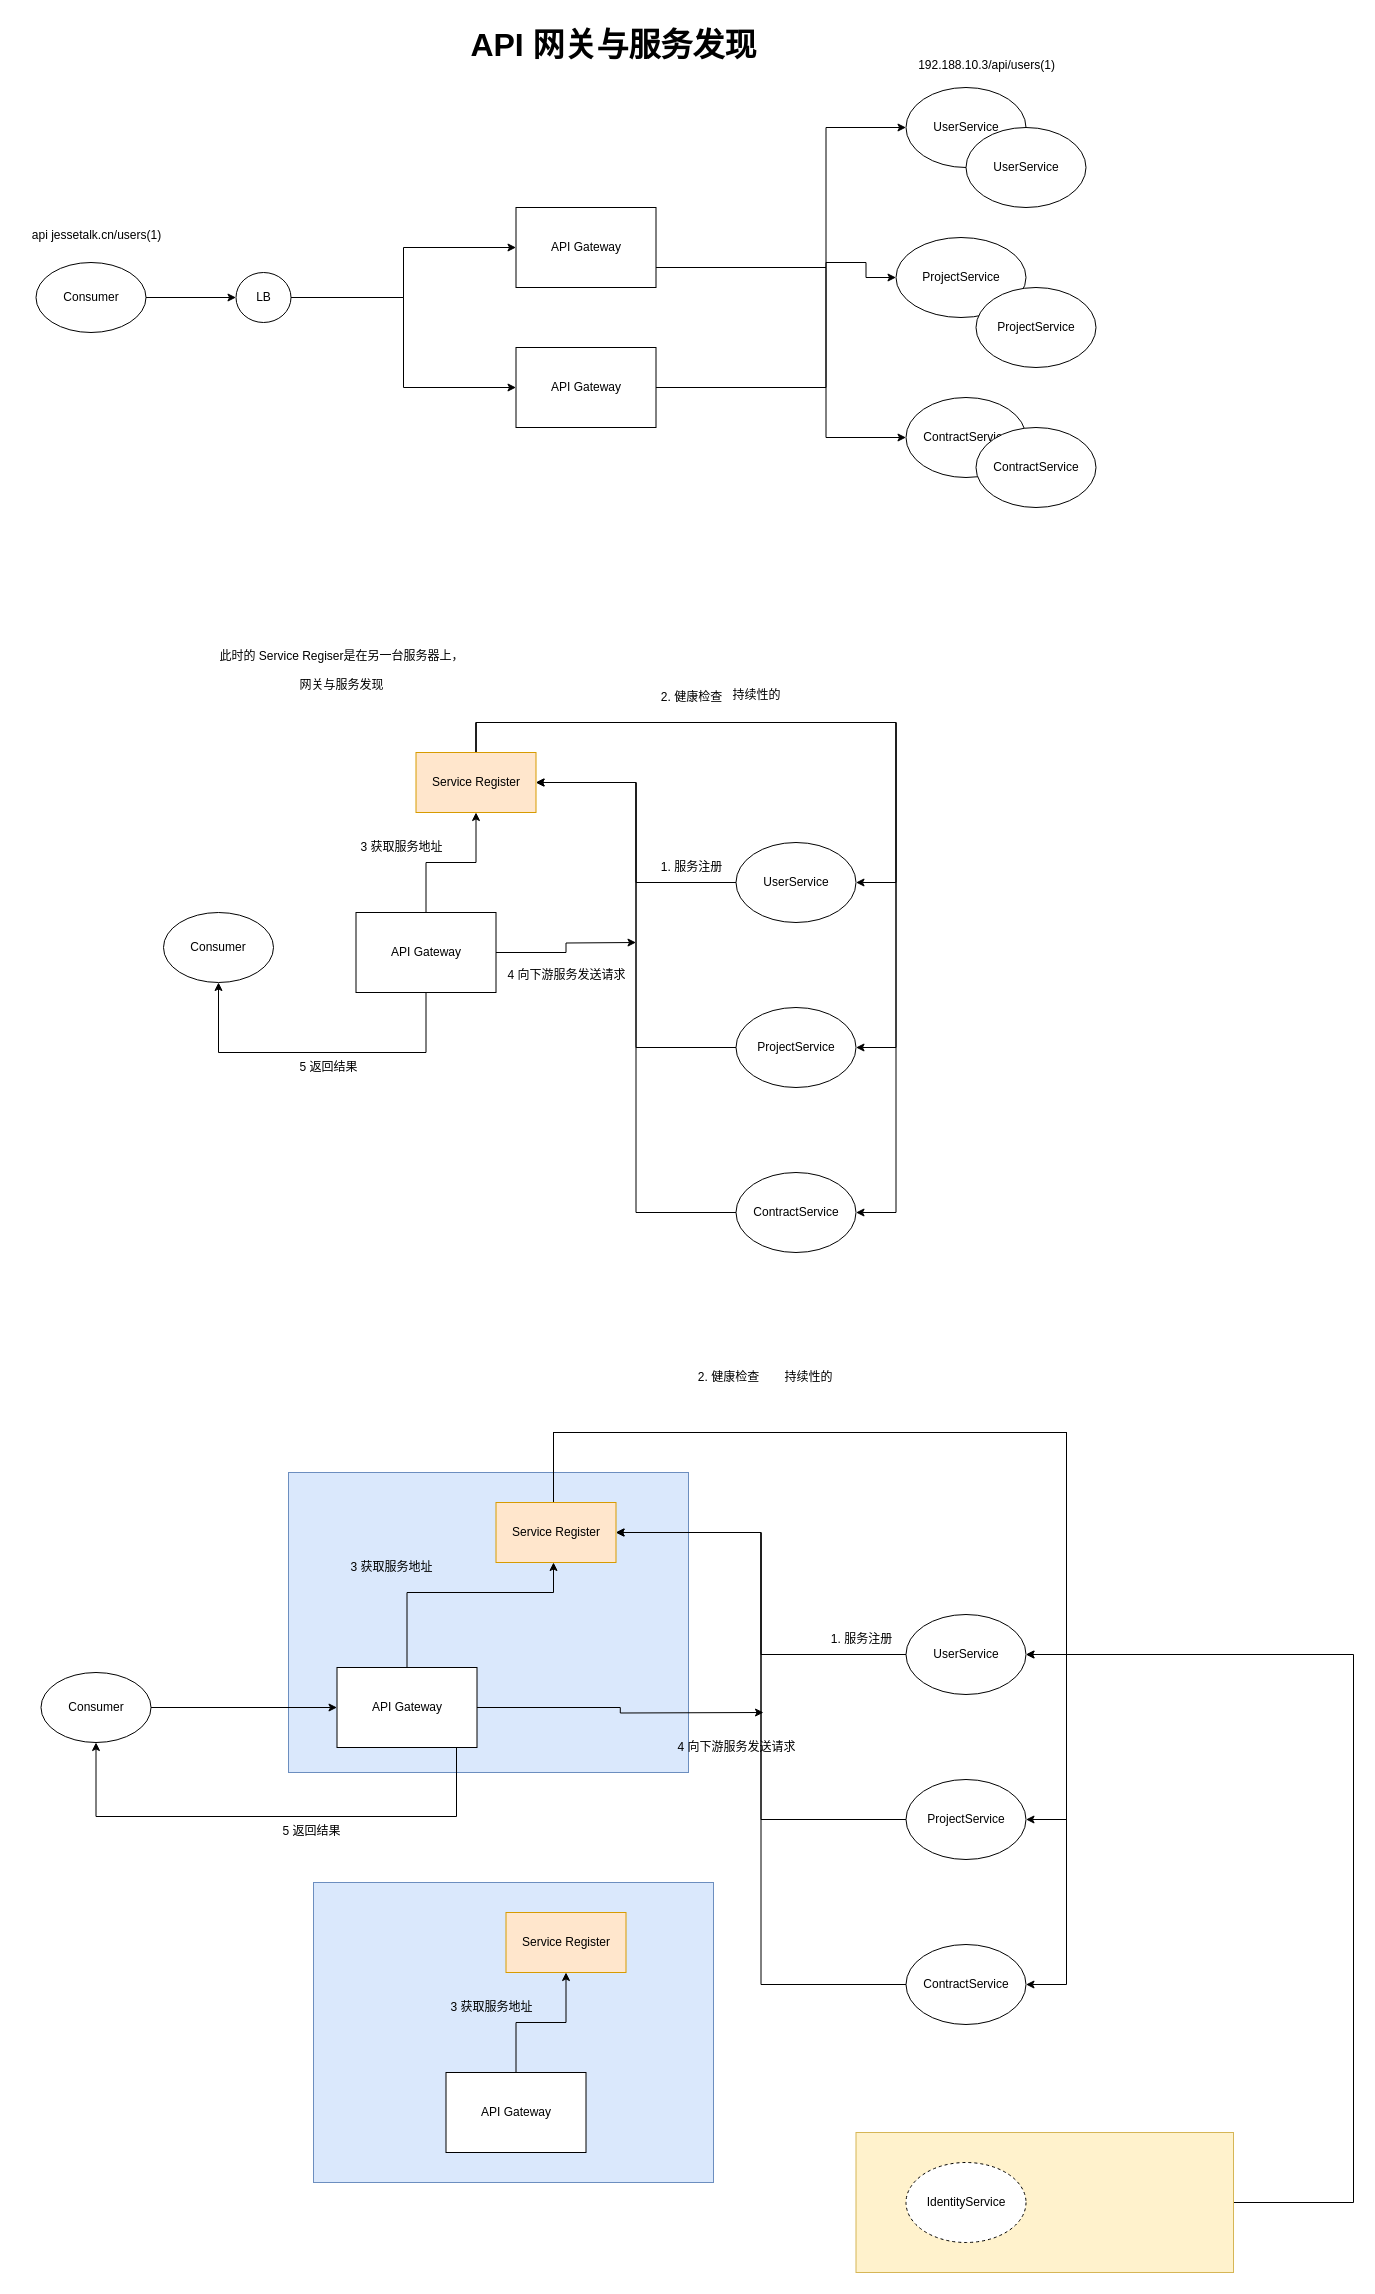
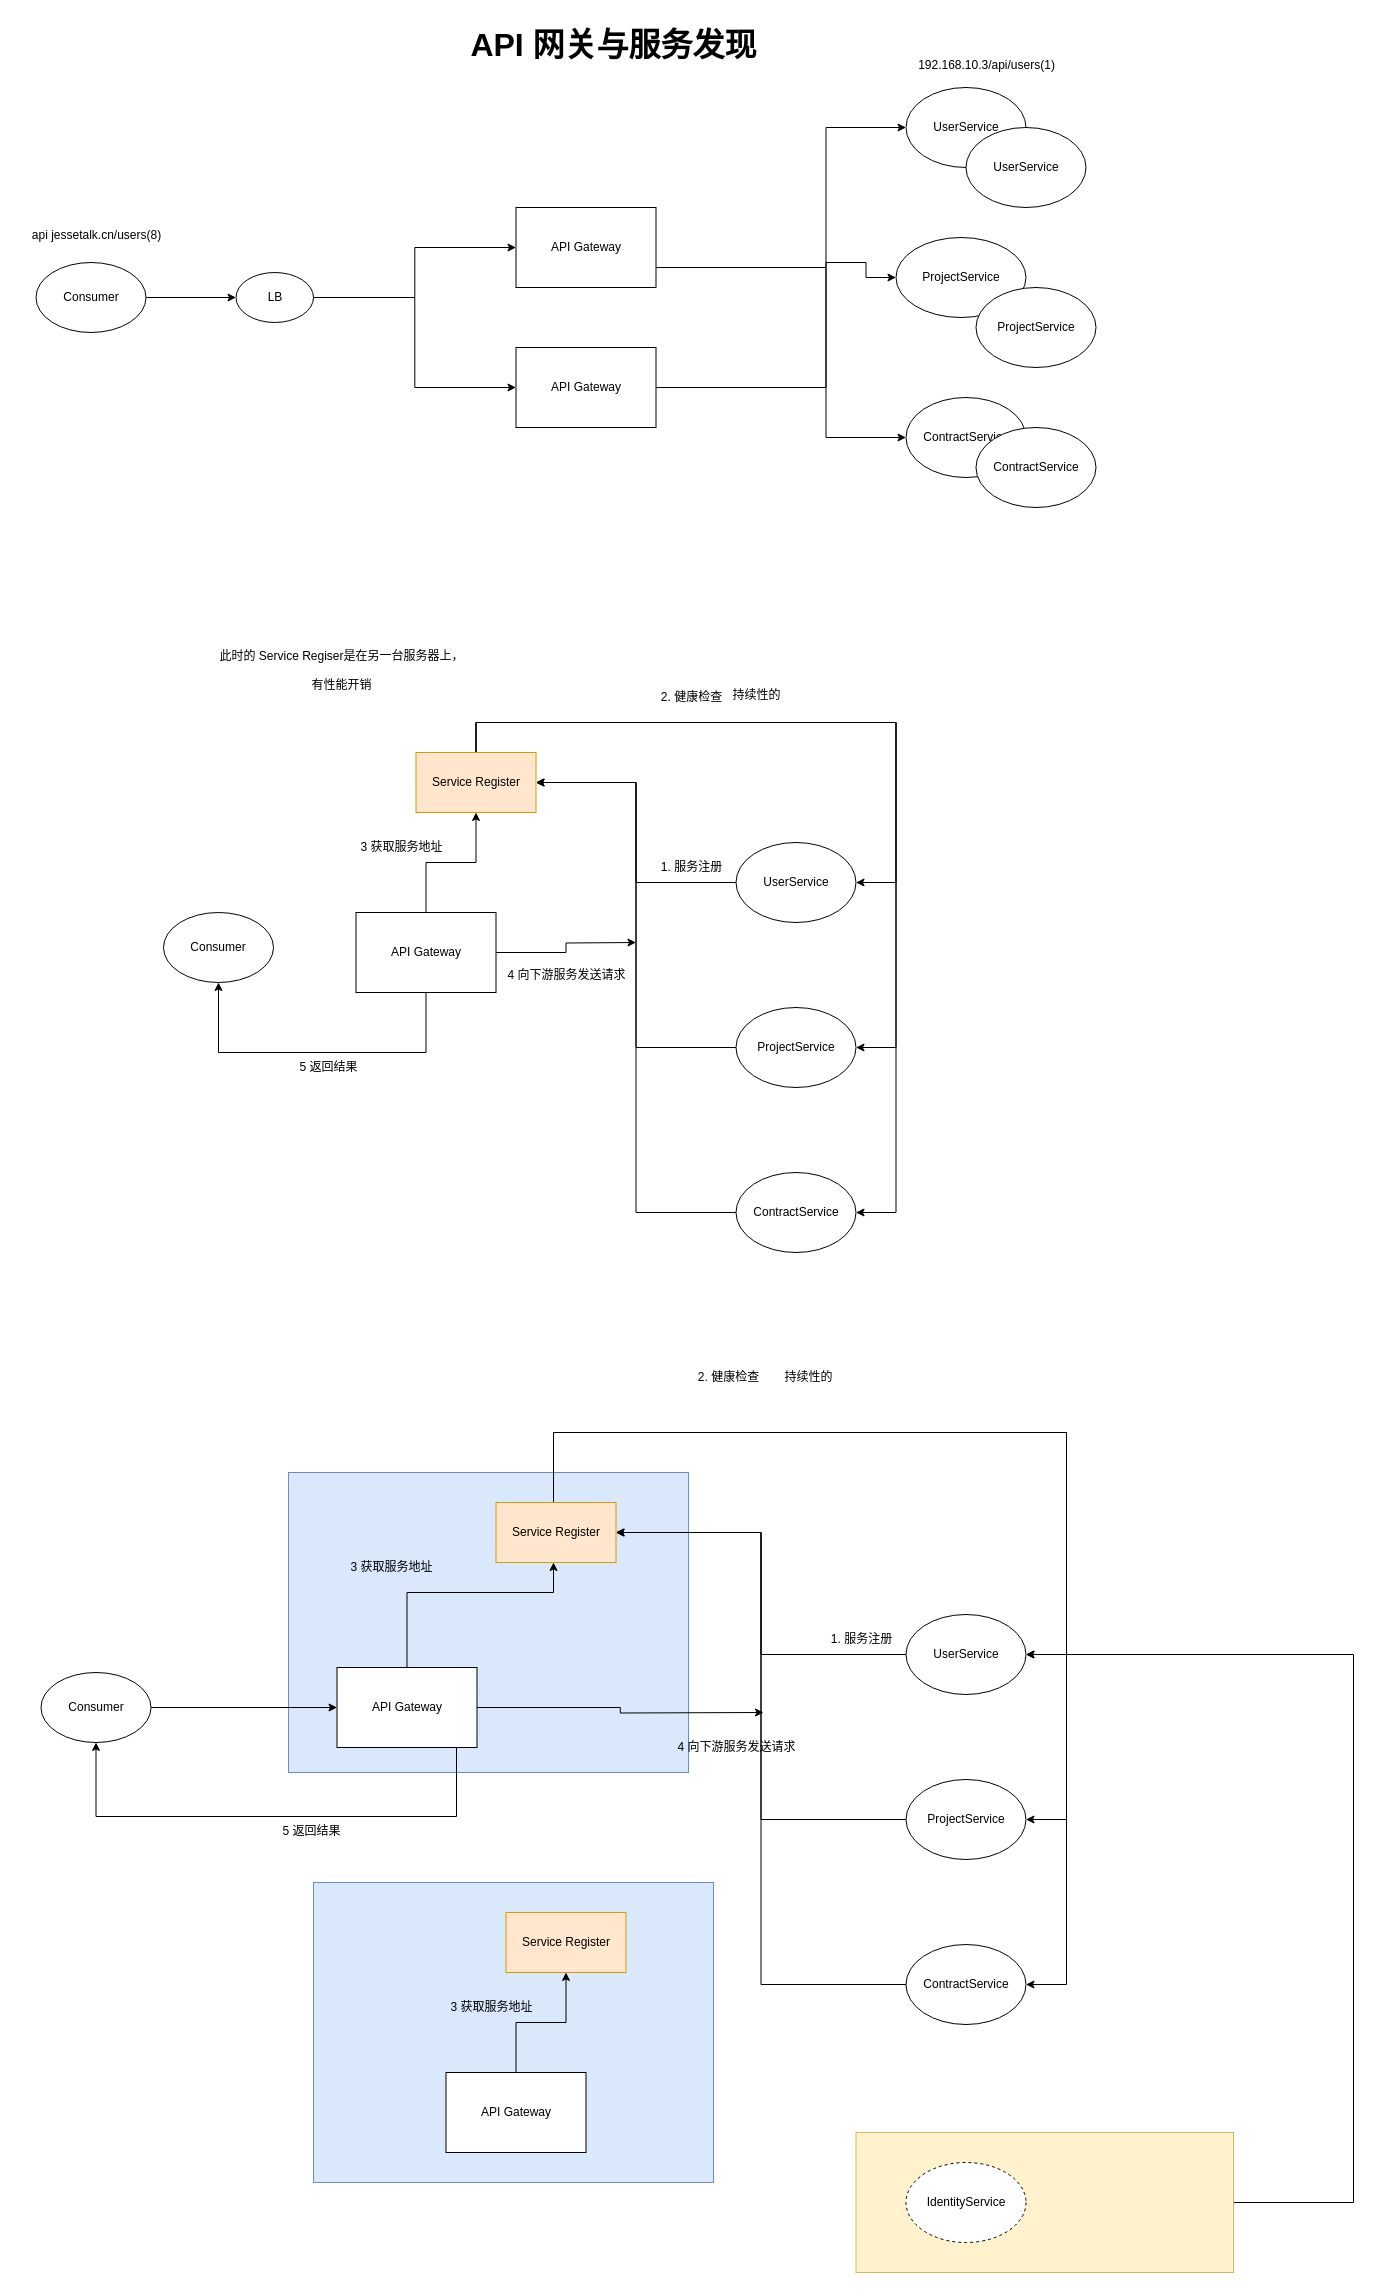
(987, 66) -> (987, 66)
(97, 236) -> (97, 236)
(264, 298) -> (275, 298)
(342, 678) -> (342, 678)
